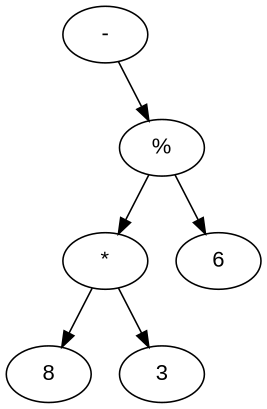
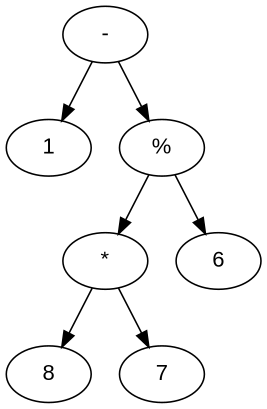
none -> (49, 148)
(162, 374) -> (162, 374)
